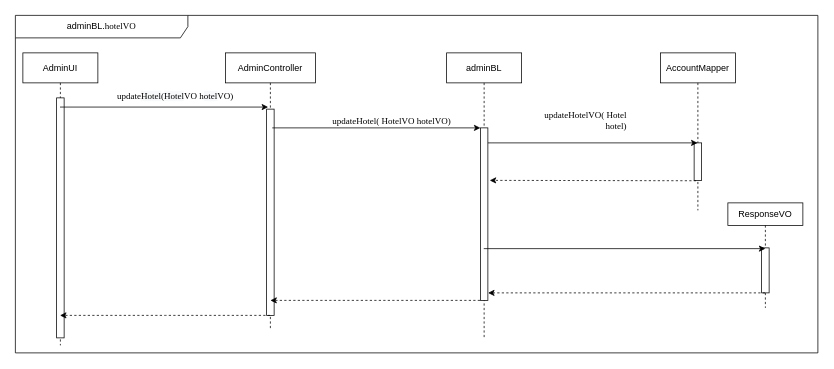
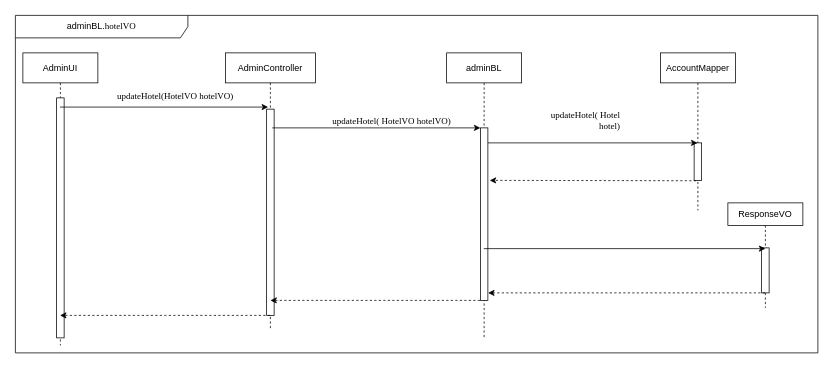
(586, 120) -> (586, 120)
